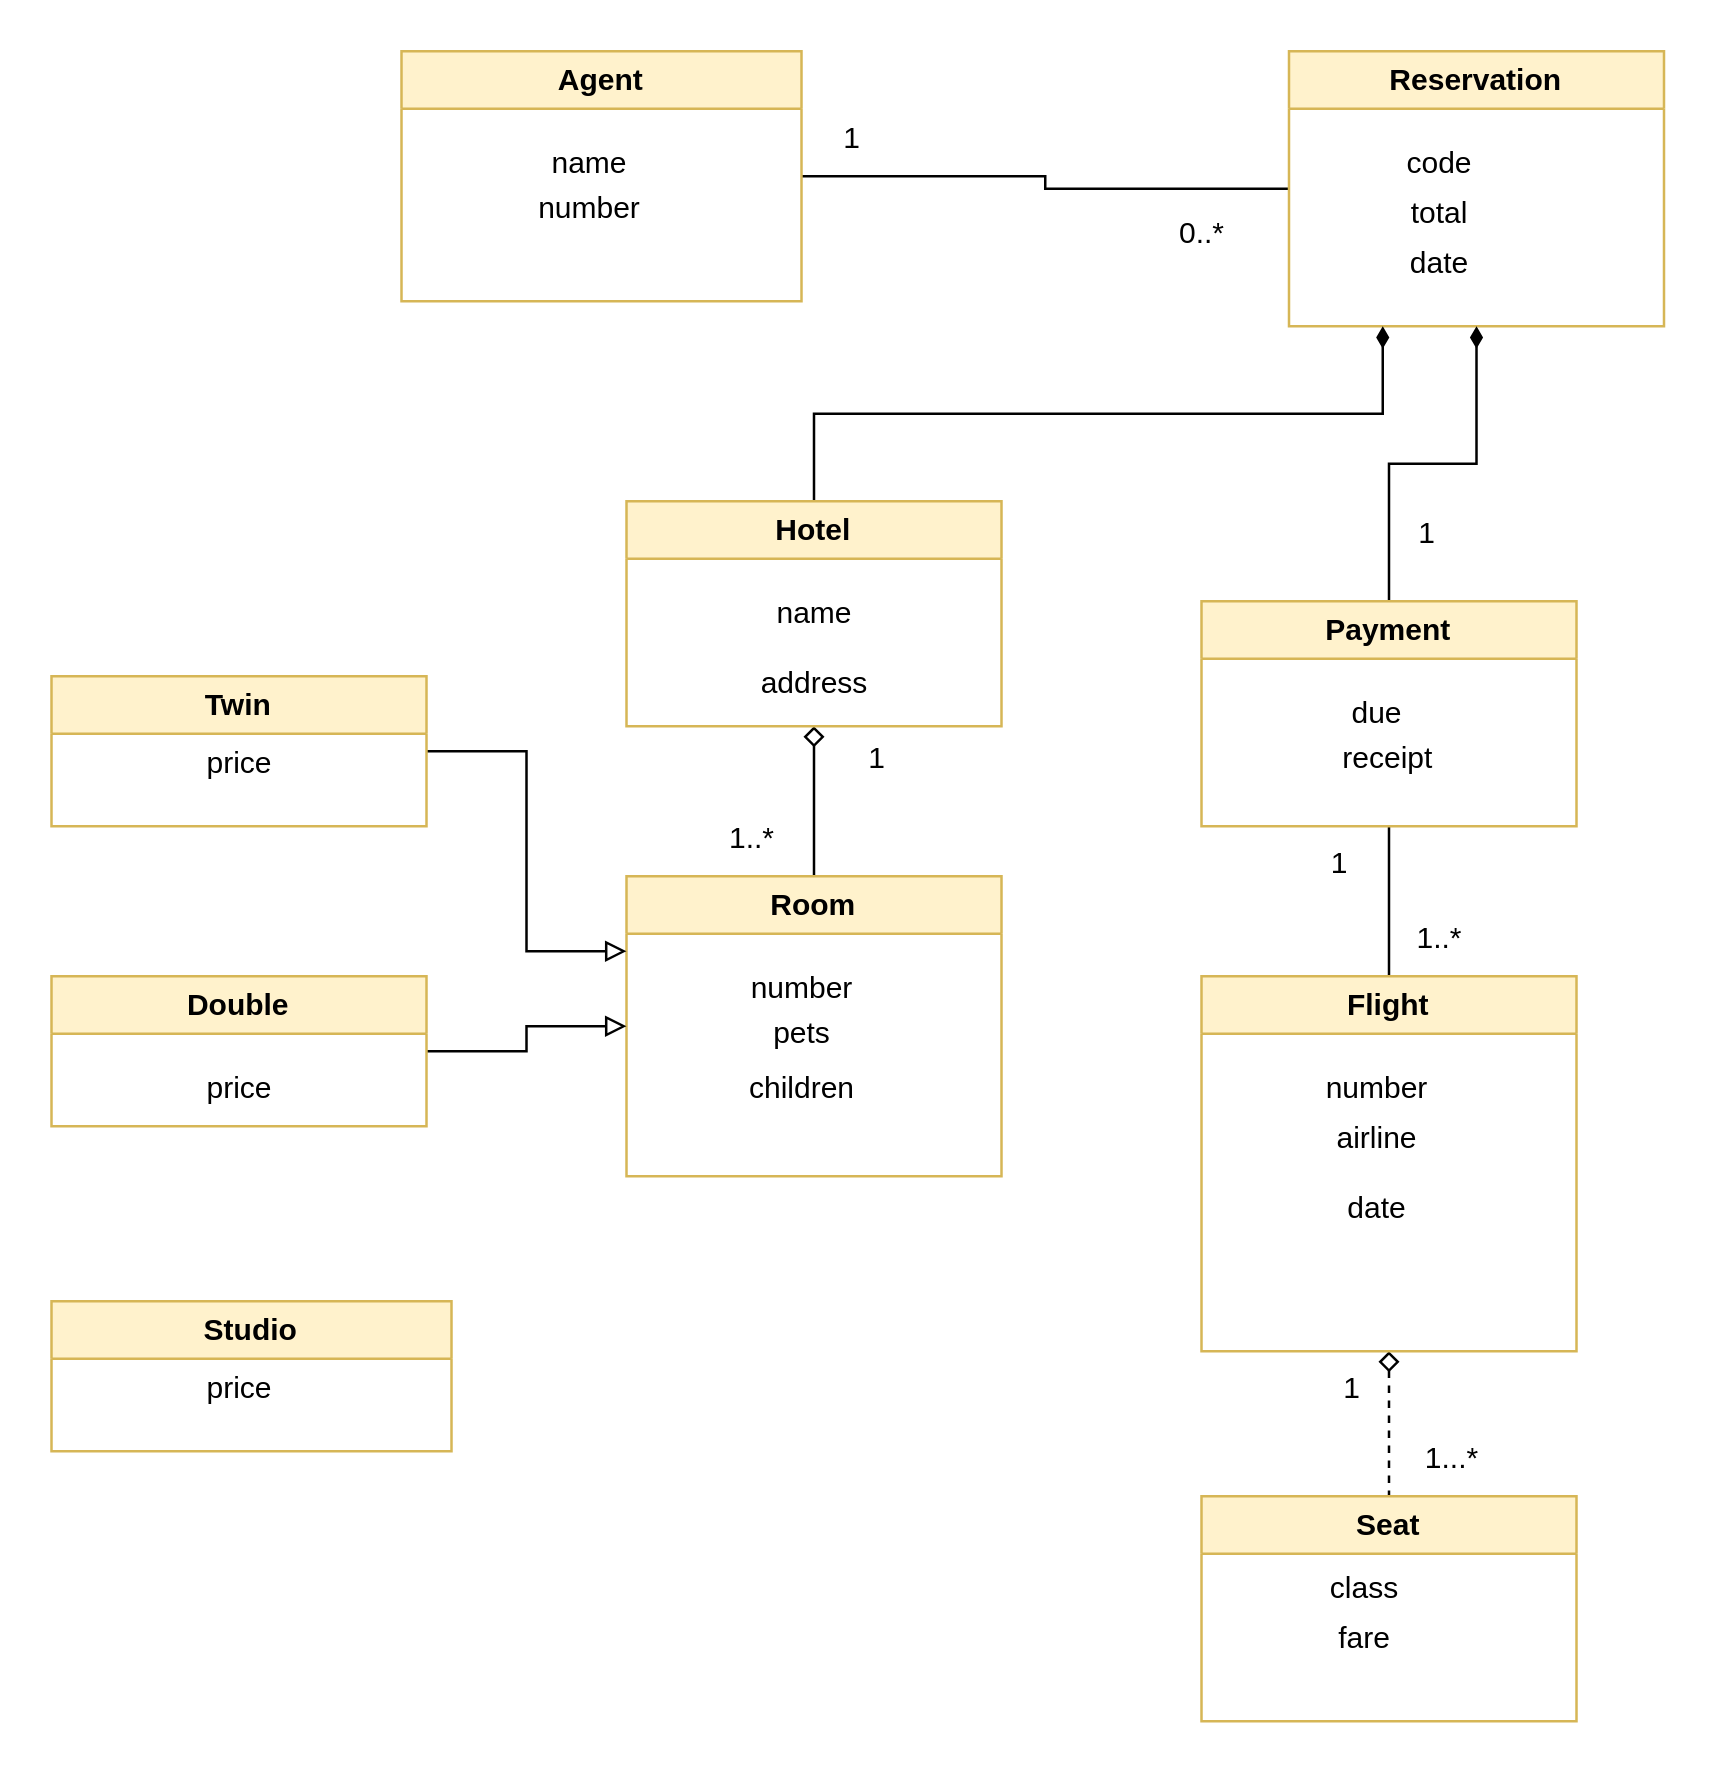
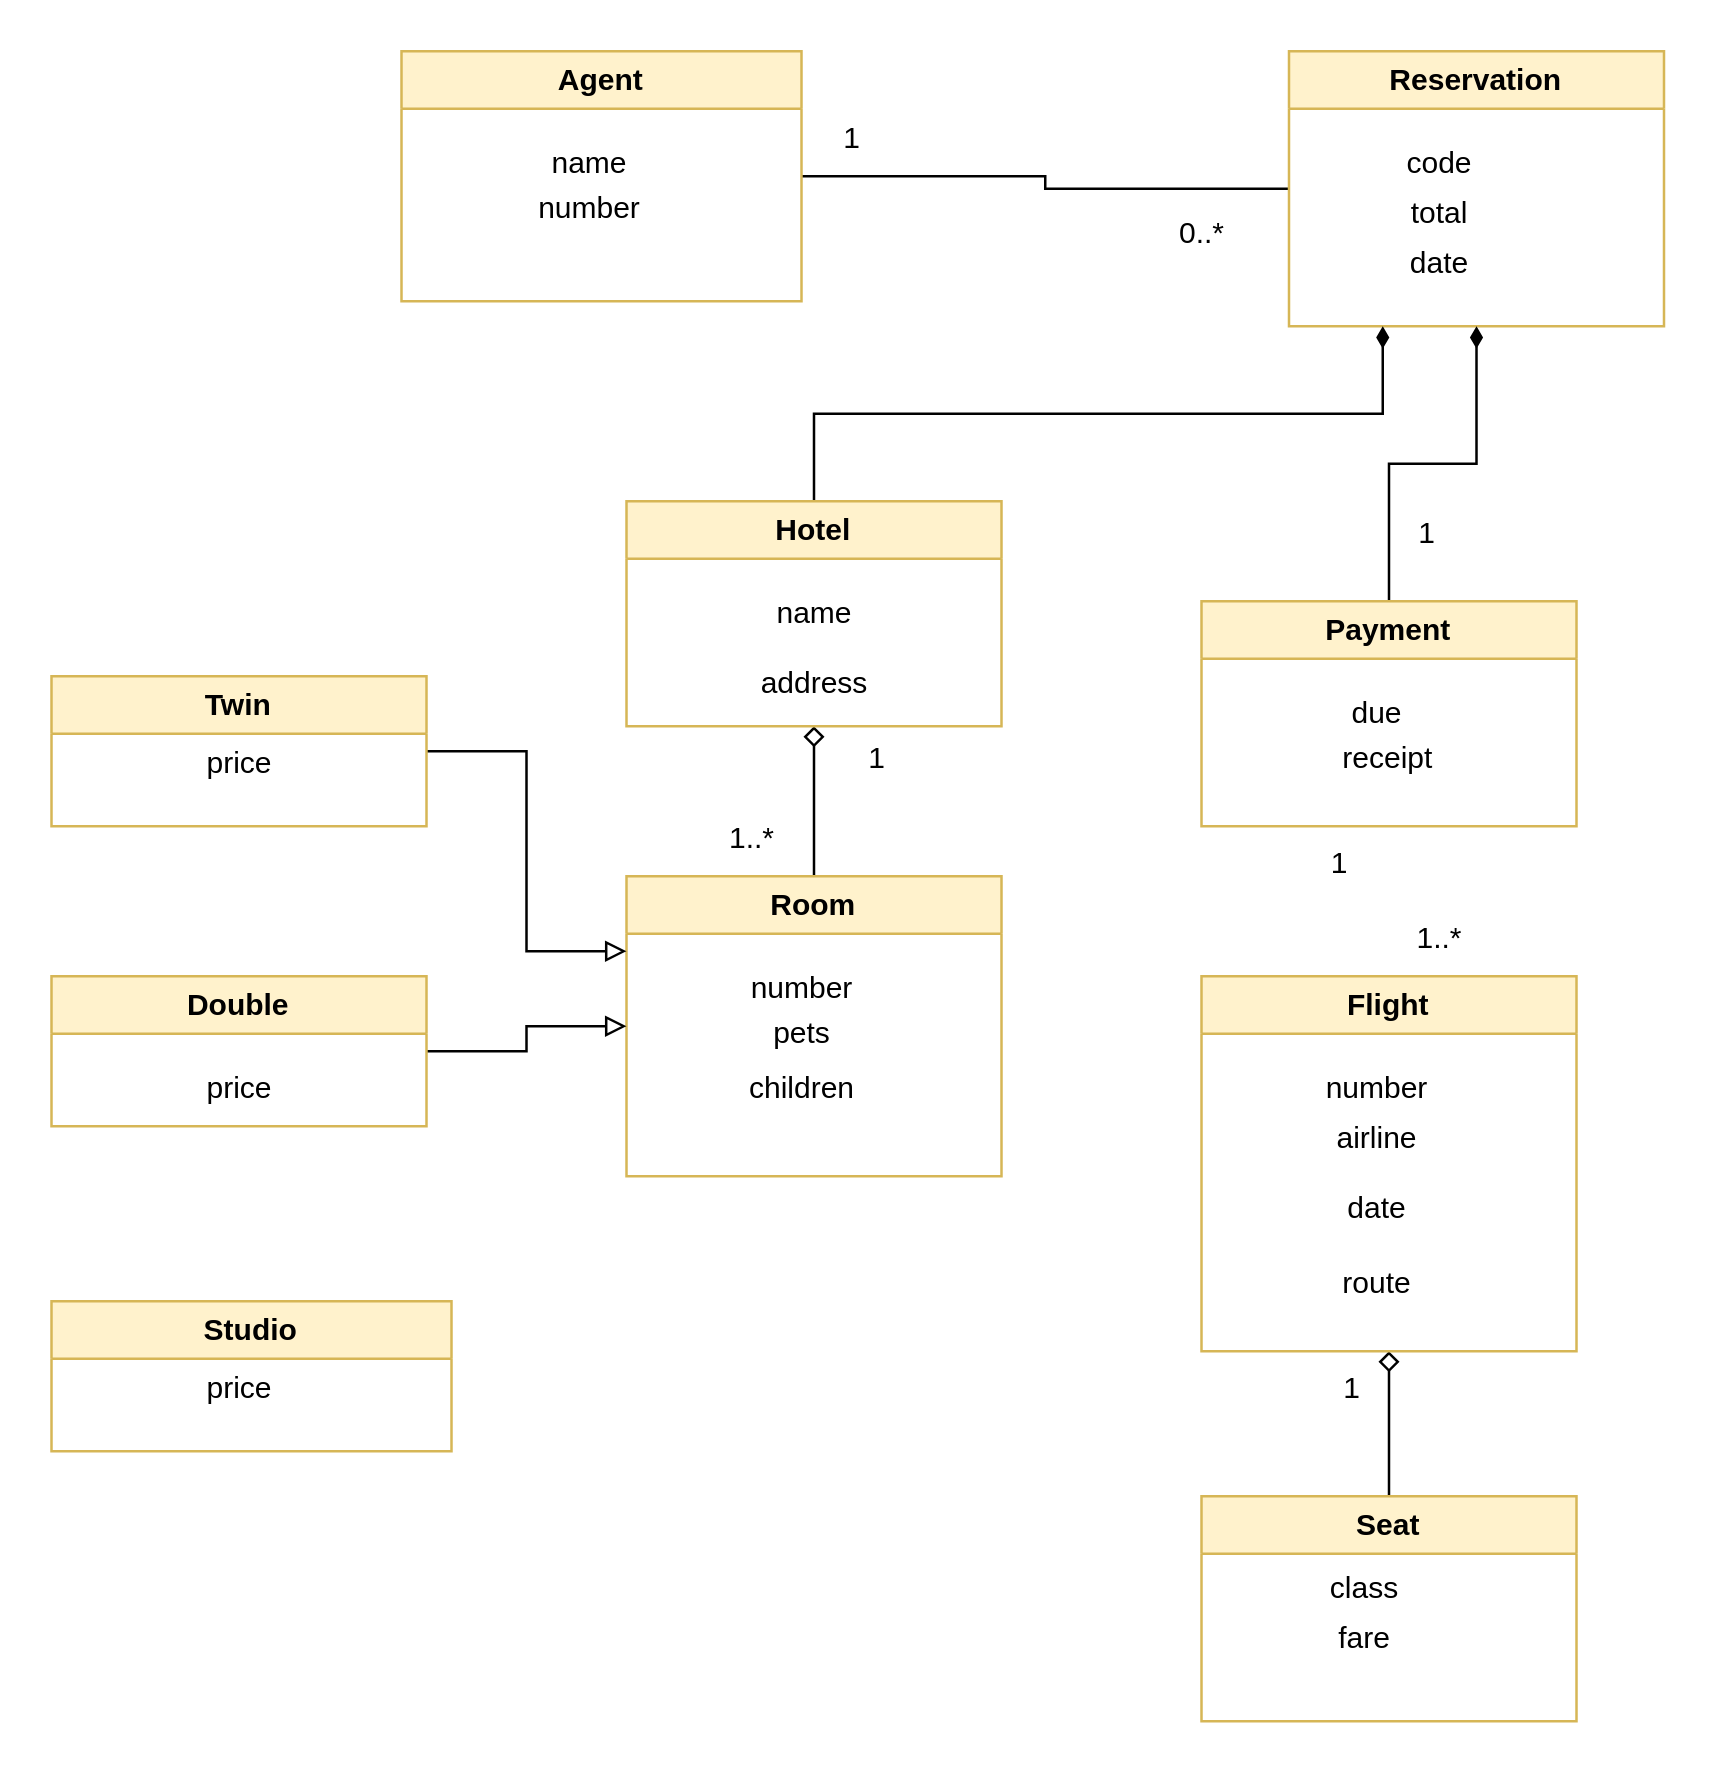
(1389, 904) -> none
none -> (1376, 1284)
(1389, 1431) -> (1389, 1431)
(1451, 1459) -> none
